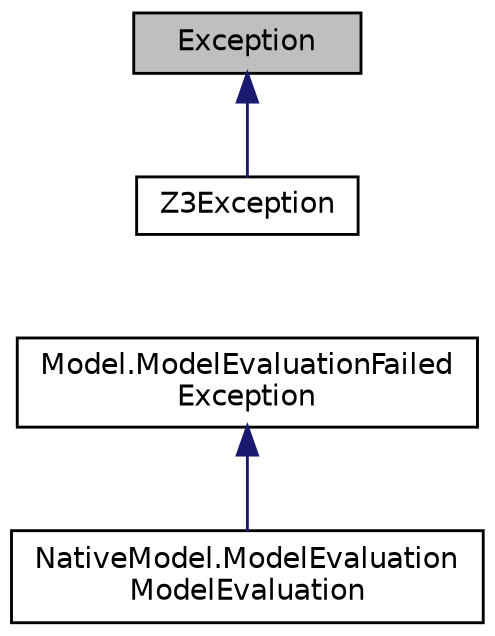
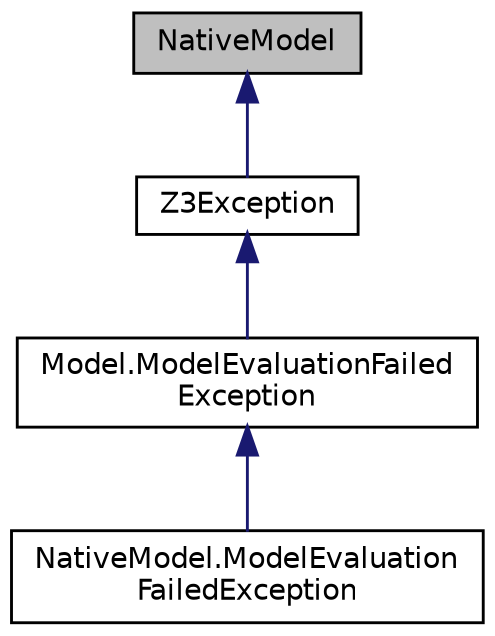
(247, 43) -> (247, 43)
none -> (247, 301)
(247, 577) -> (247, 577)
